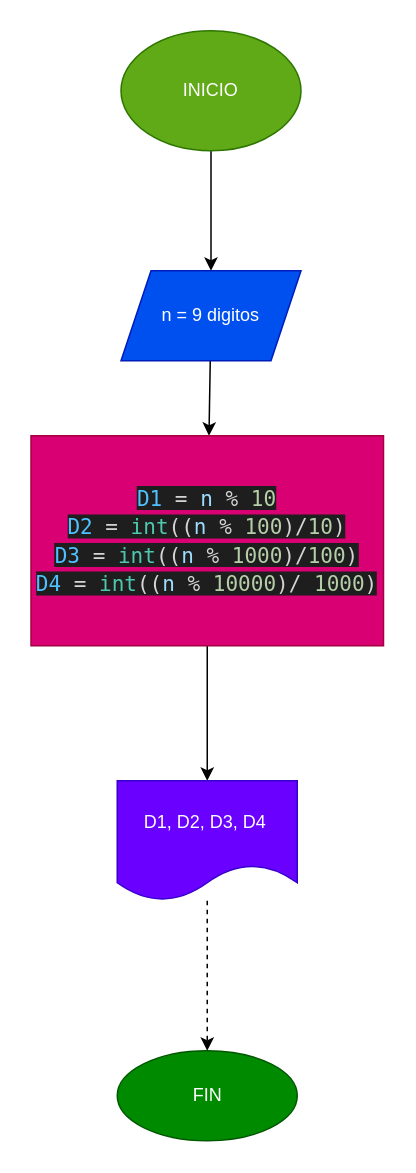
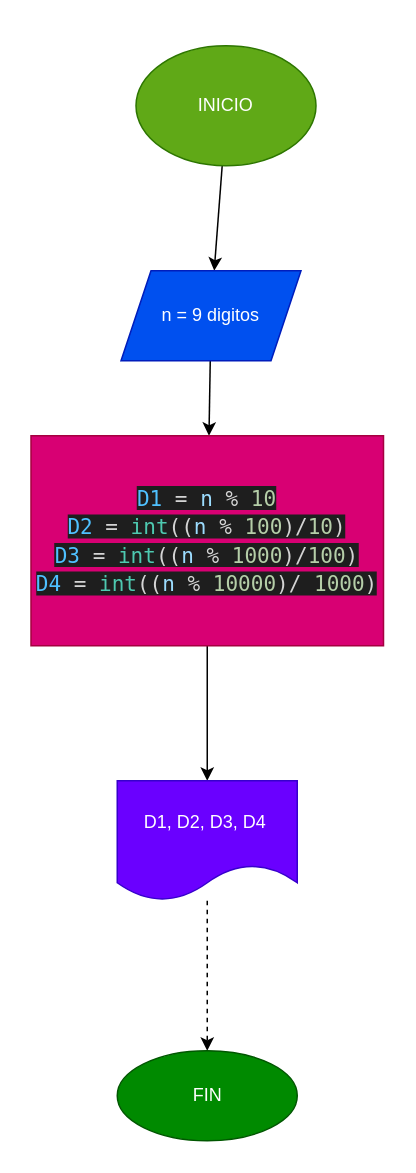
(211, 91) -> (226, 106)
